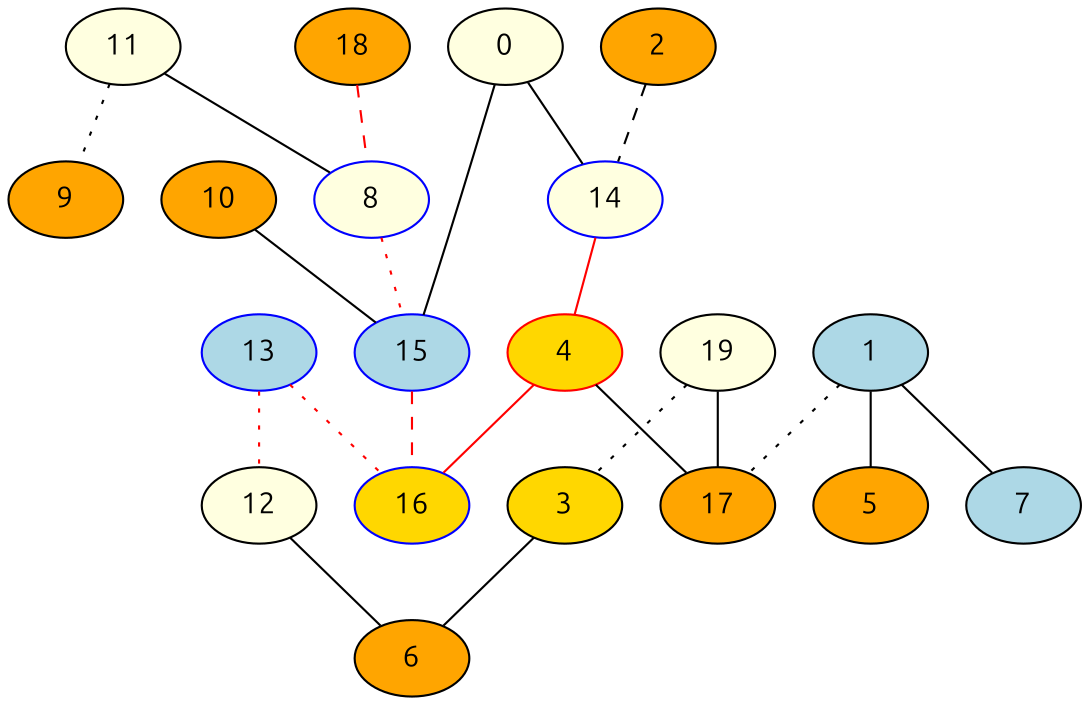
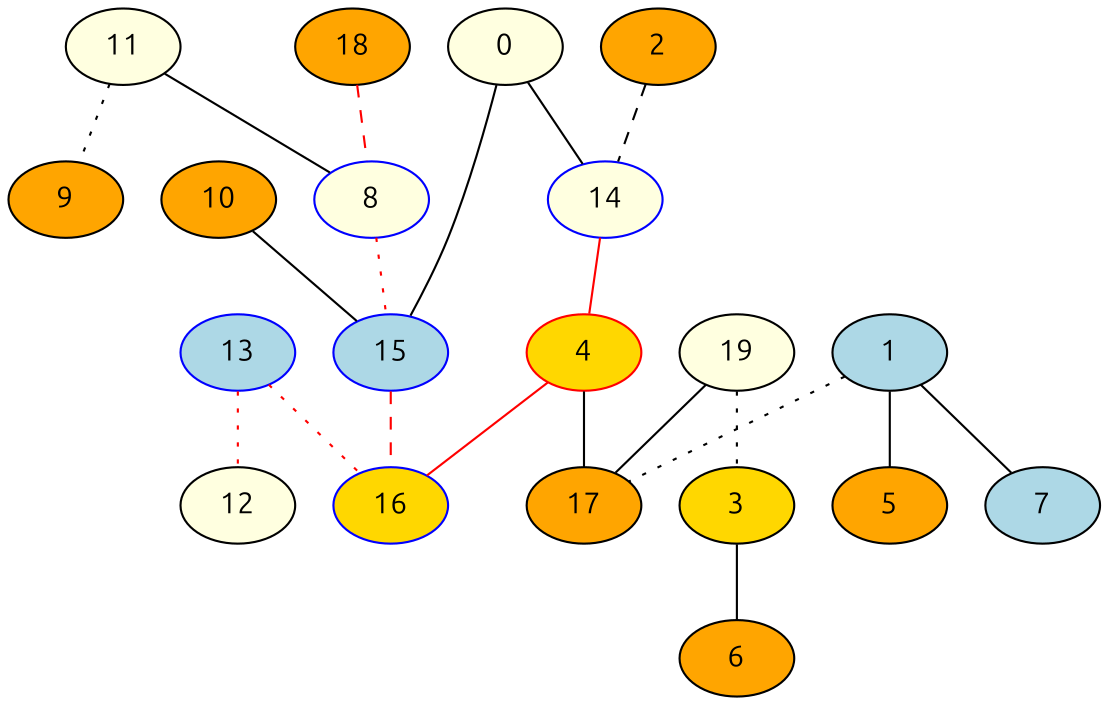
(335, 582) -> none
